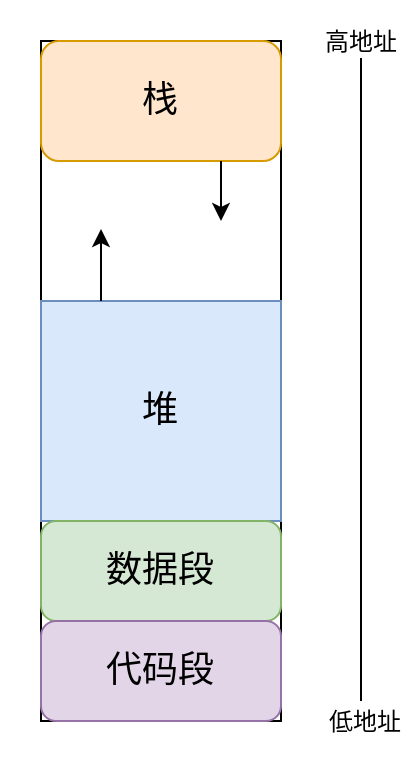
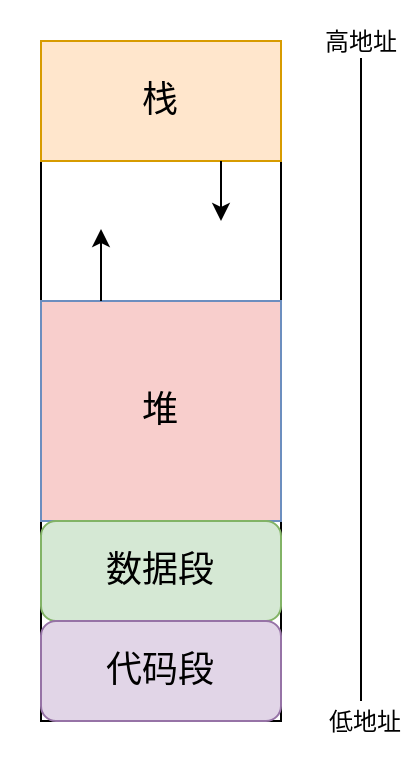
(161, 101) -> (161, 101)
(161, 411) -> (161, 411)
